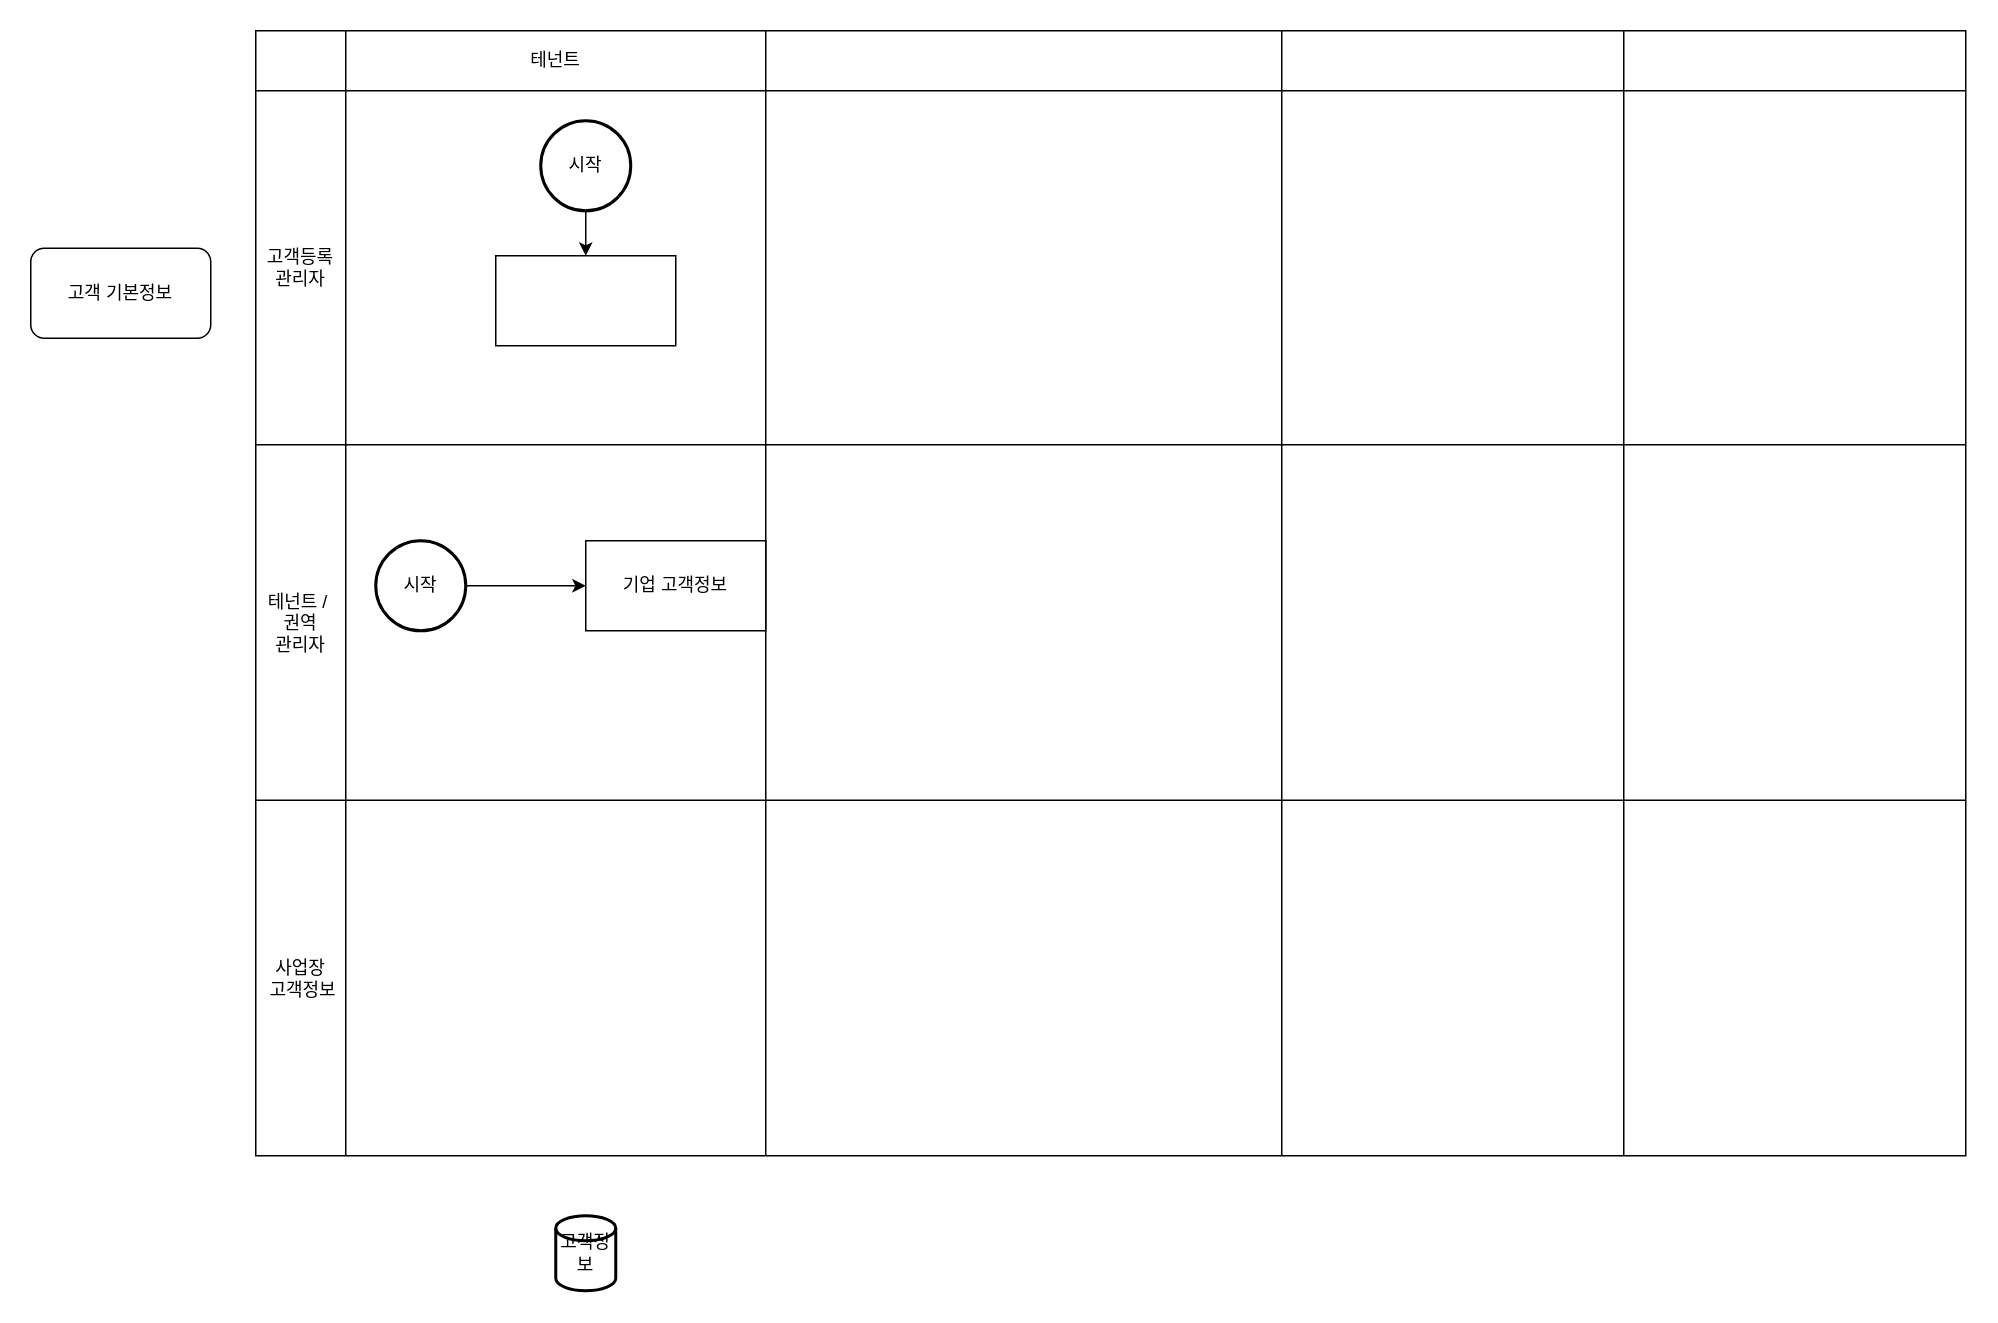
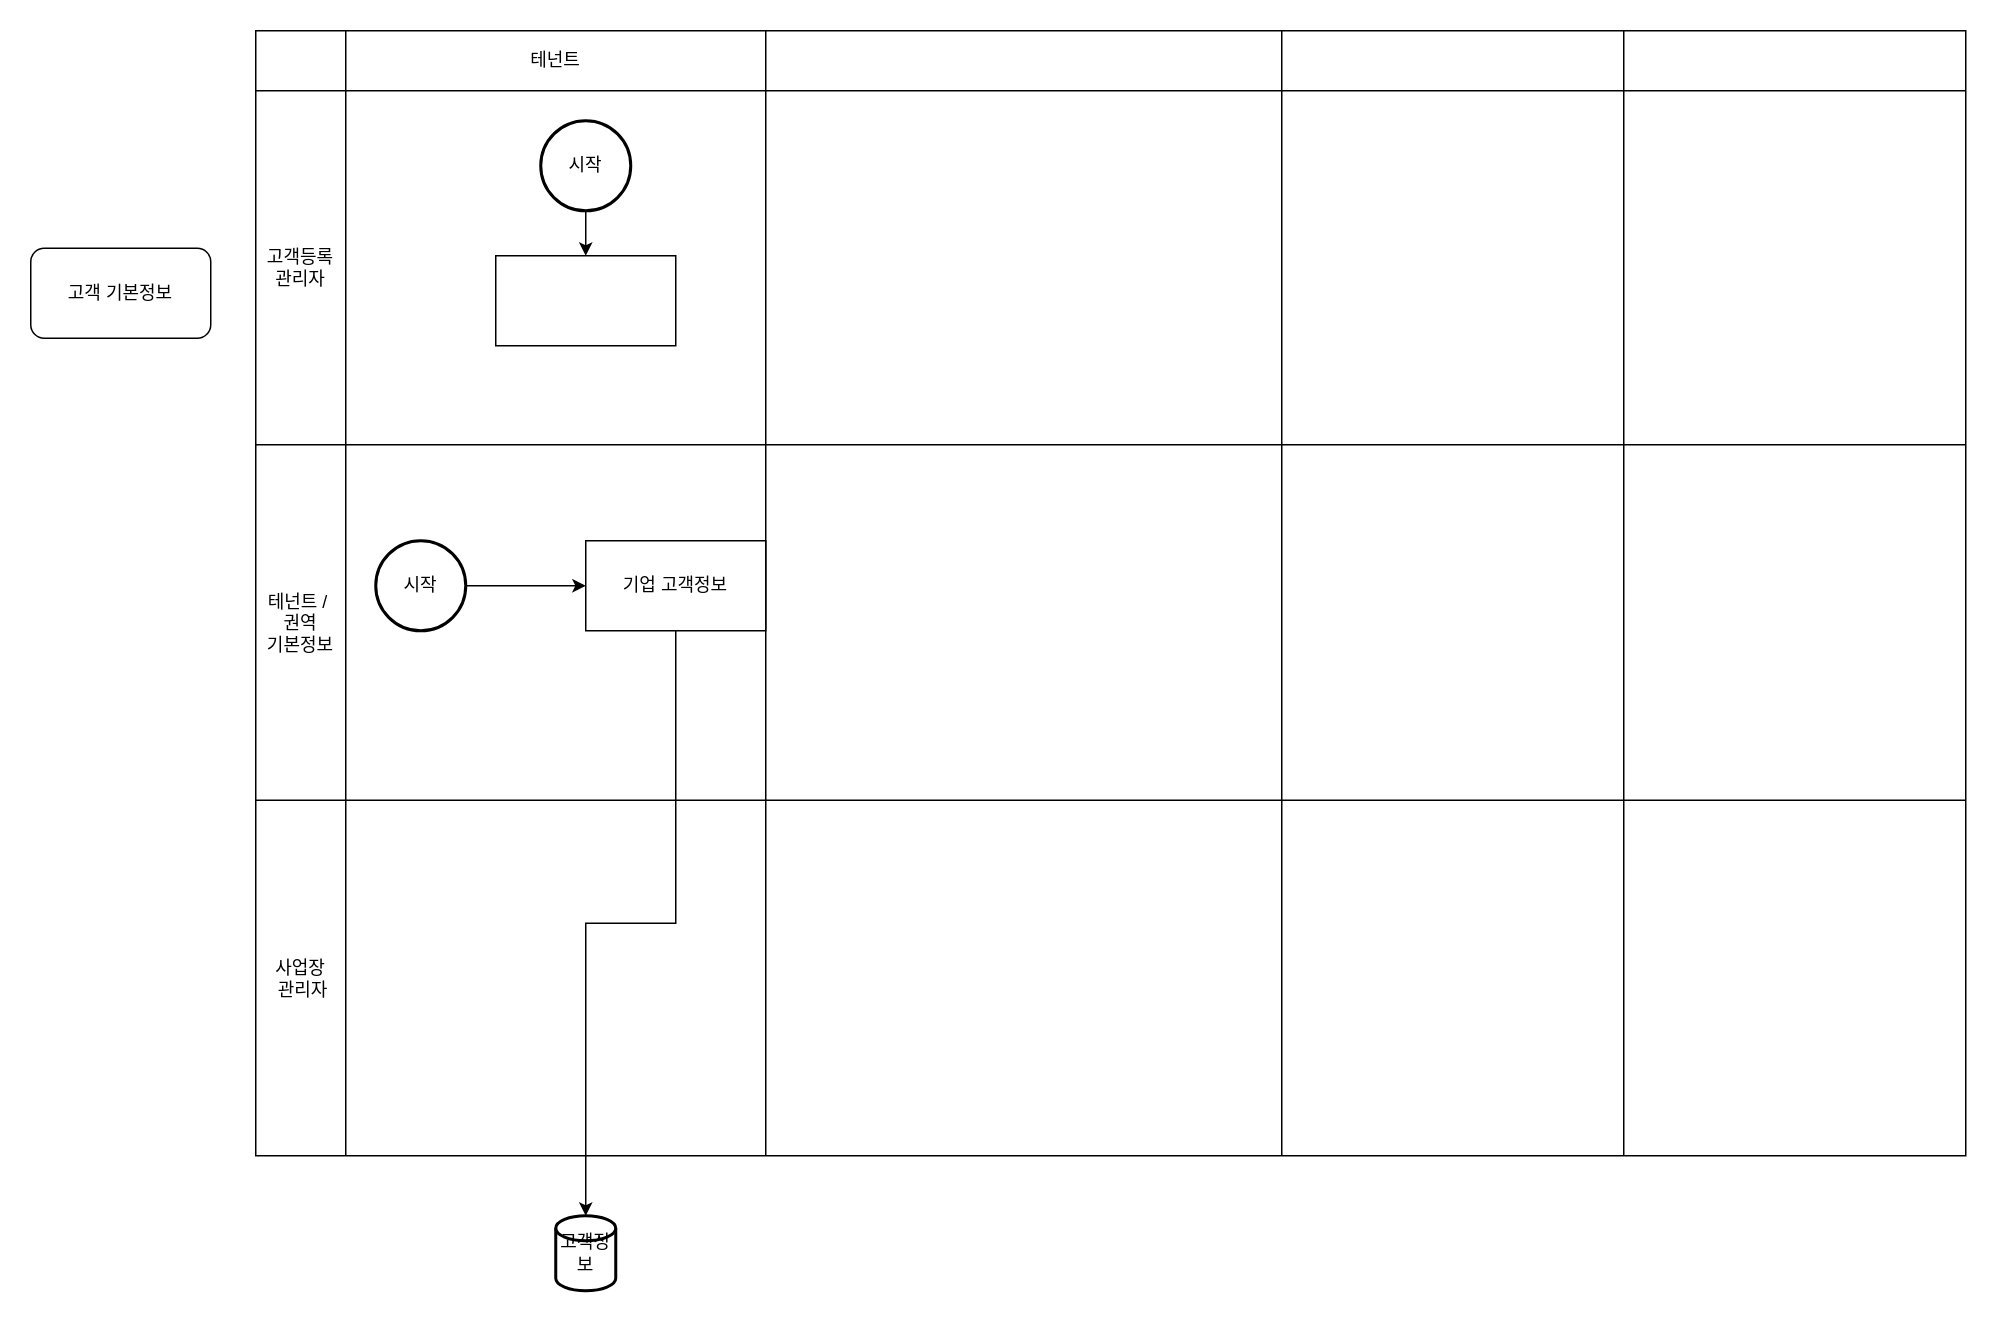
(301, 623) -> (301, 623)
none -> (636, 923)
(301, 979) -> (301, 979)
